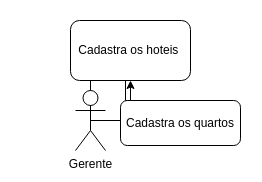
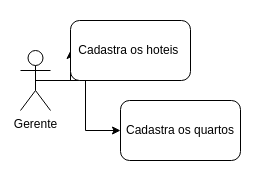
(91, 121) -> (36, 81)
(181, 123) -> (181, 131)
